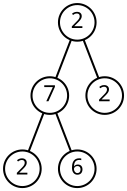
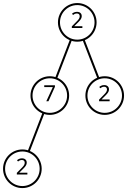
(77, 169) -> none
